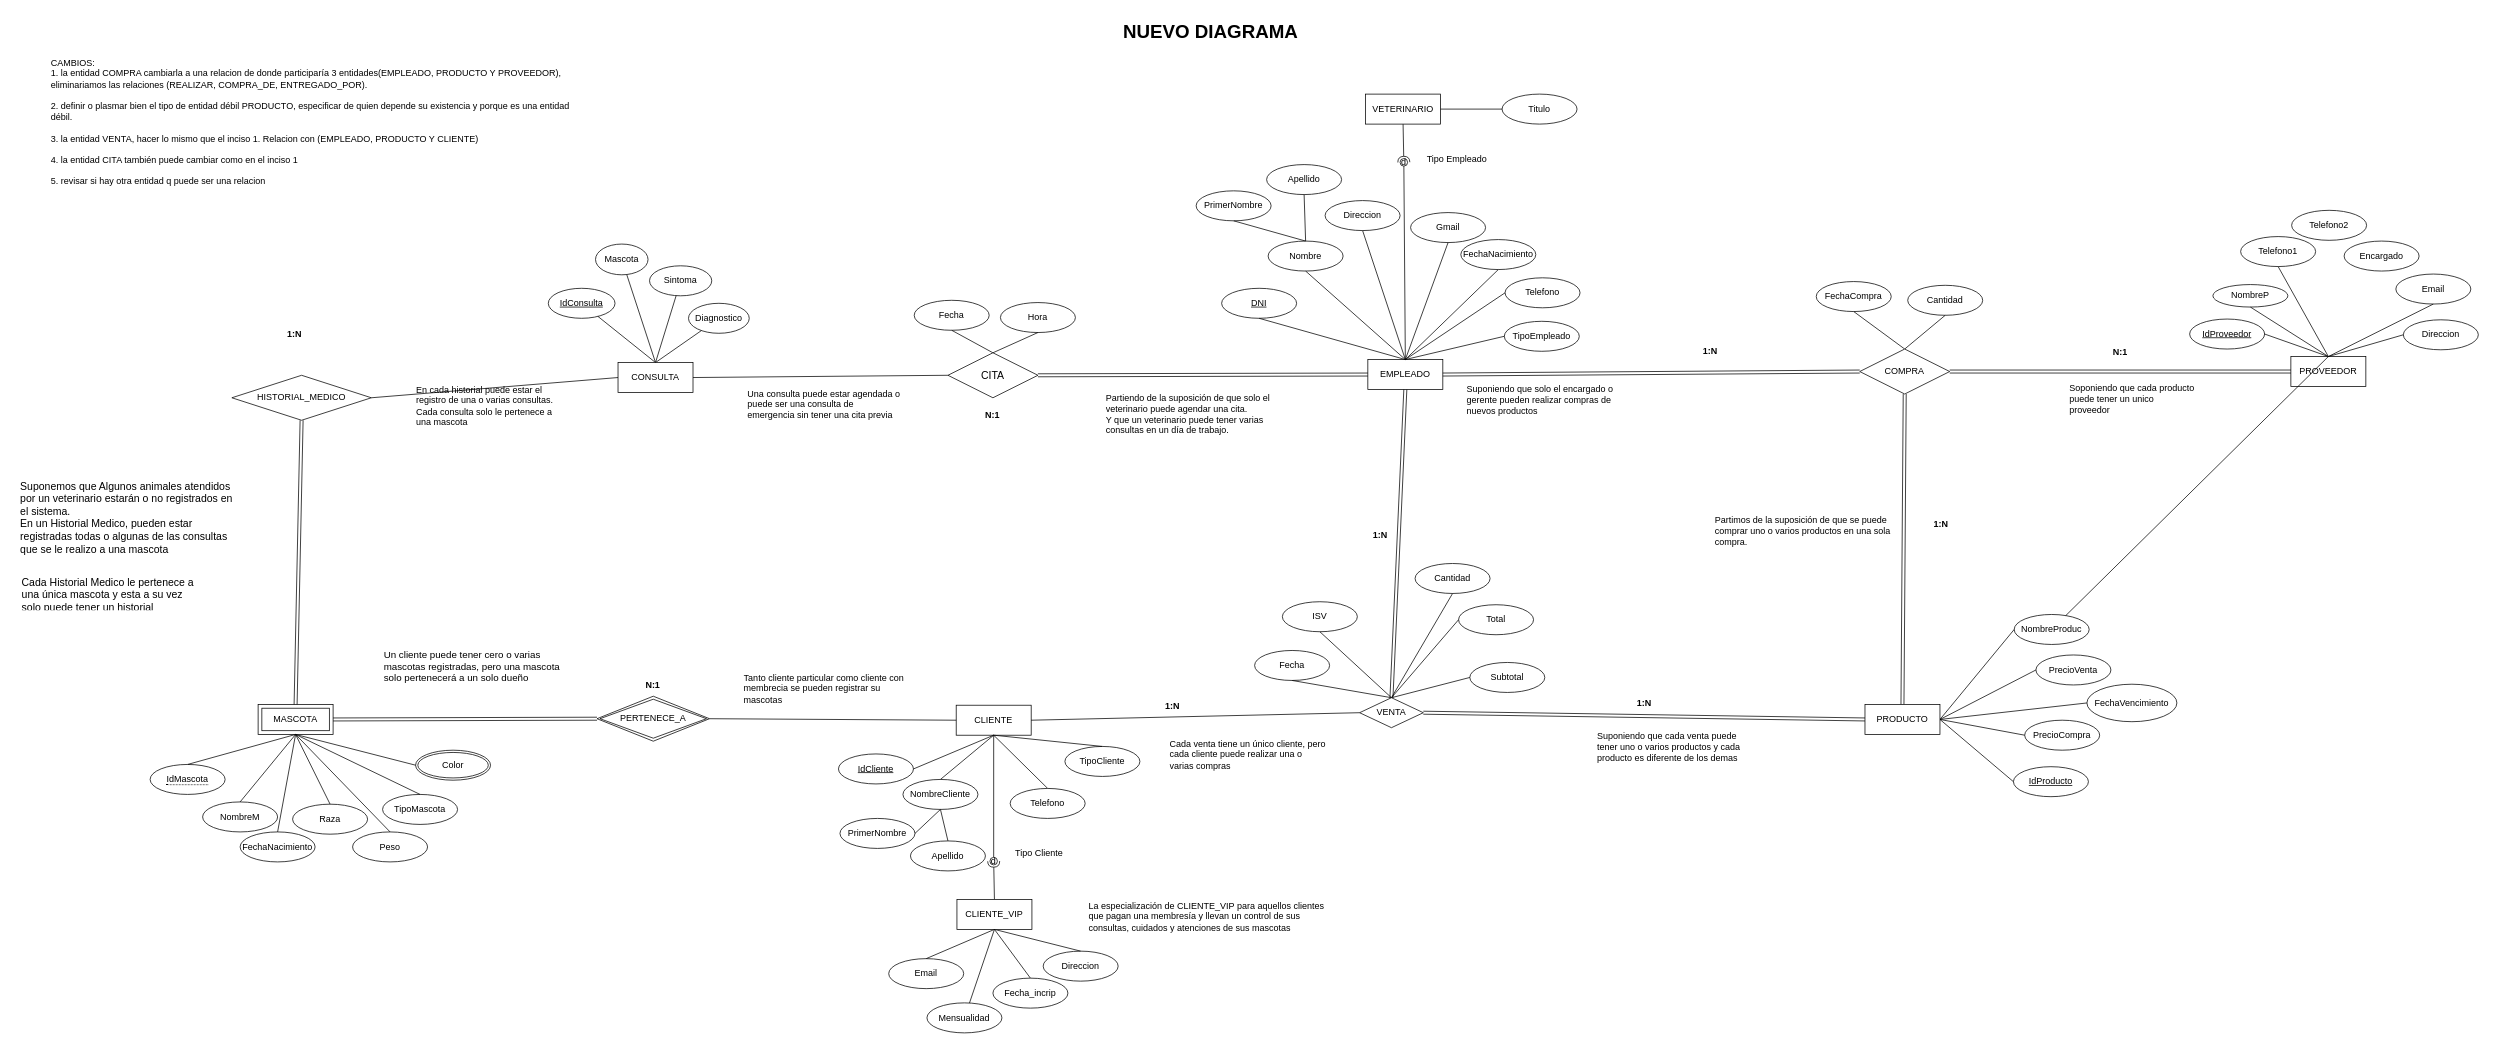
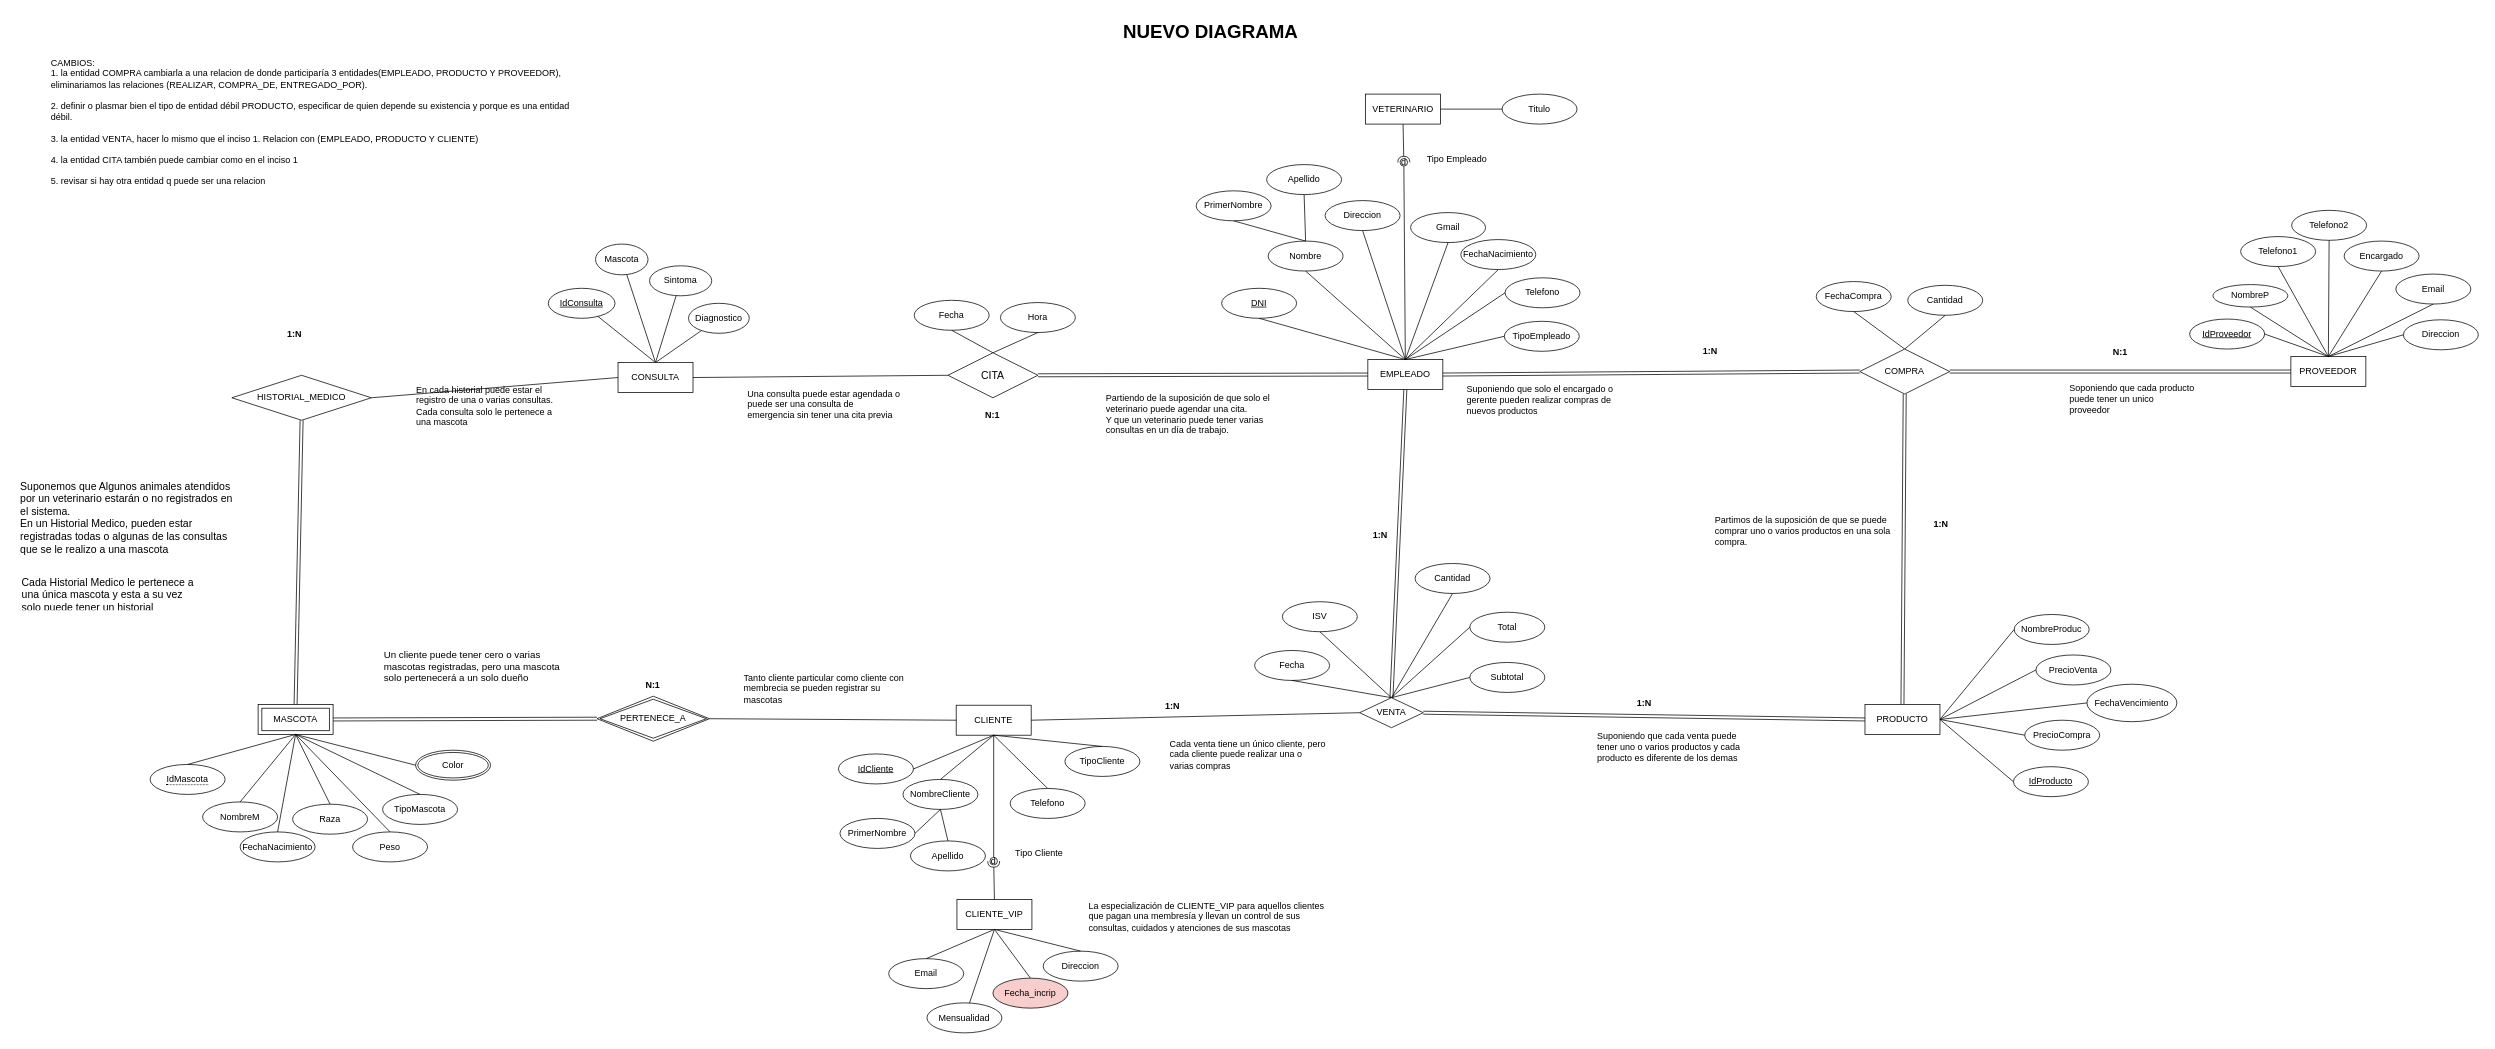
none -> (2356, 312)
(2196, 487) -> (2329, 296)
(1496, 620) -> (1507, 627)
(1030, 993) -> (1030, 993)
